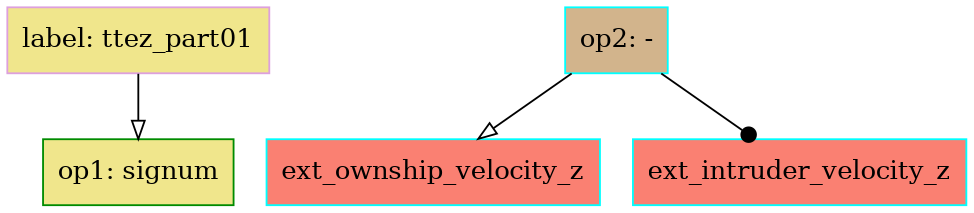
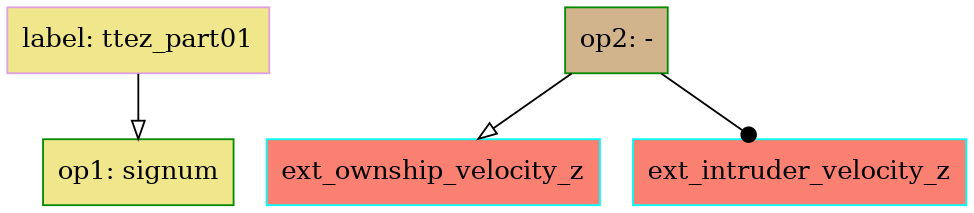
(616, 40) -> (616, 40)
